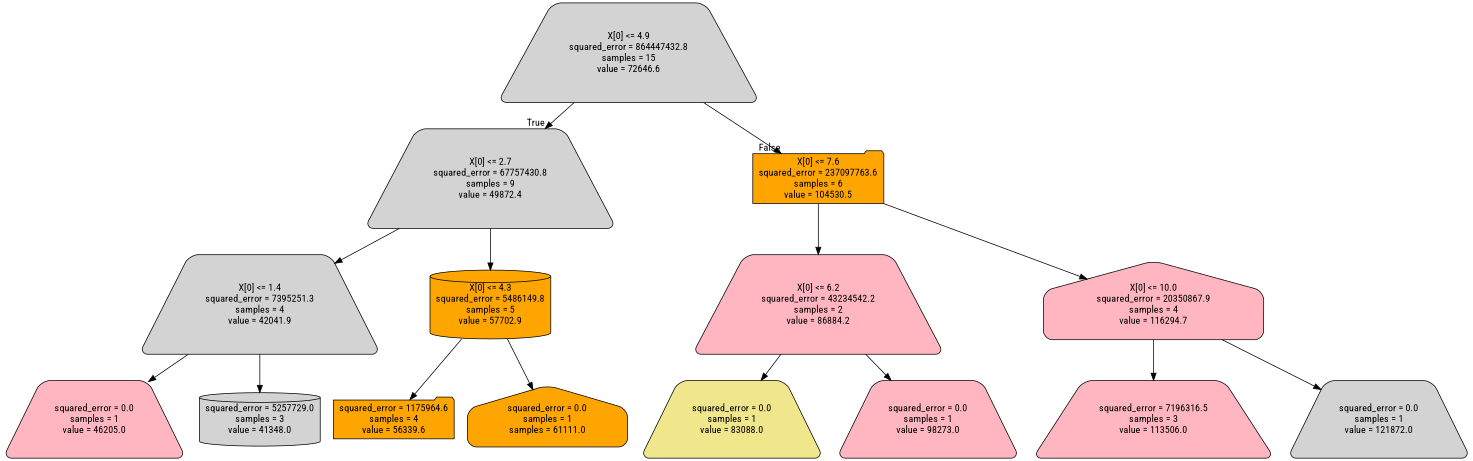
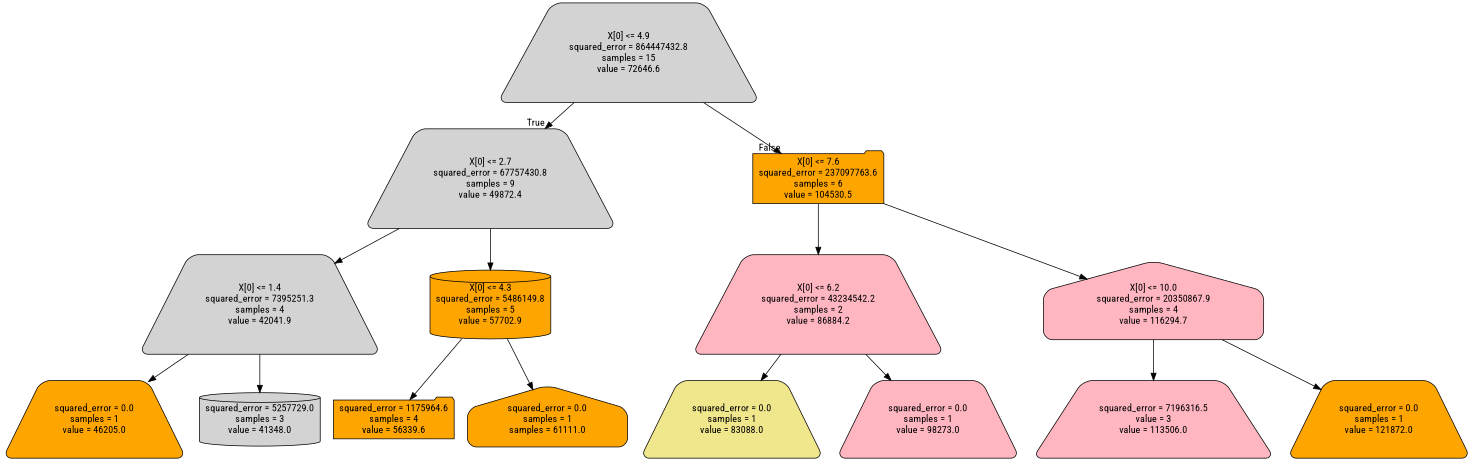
(94, 419) -> (94, 419)
(1154, 419) -> (1154, 419)
(1379, 419) -> (1379, 419)
